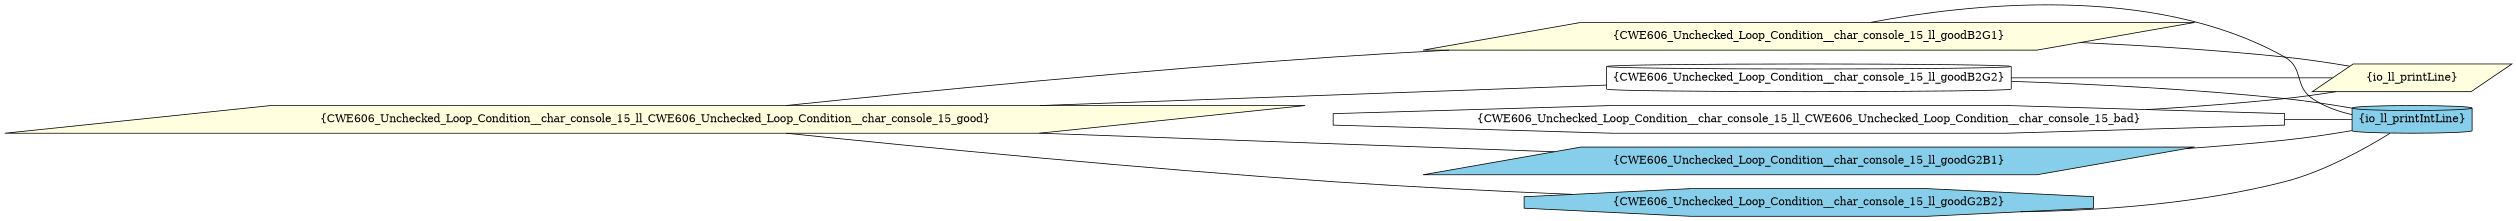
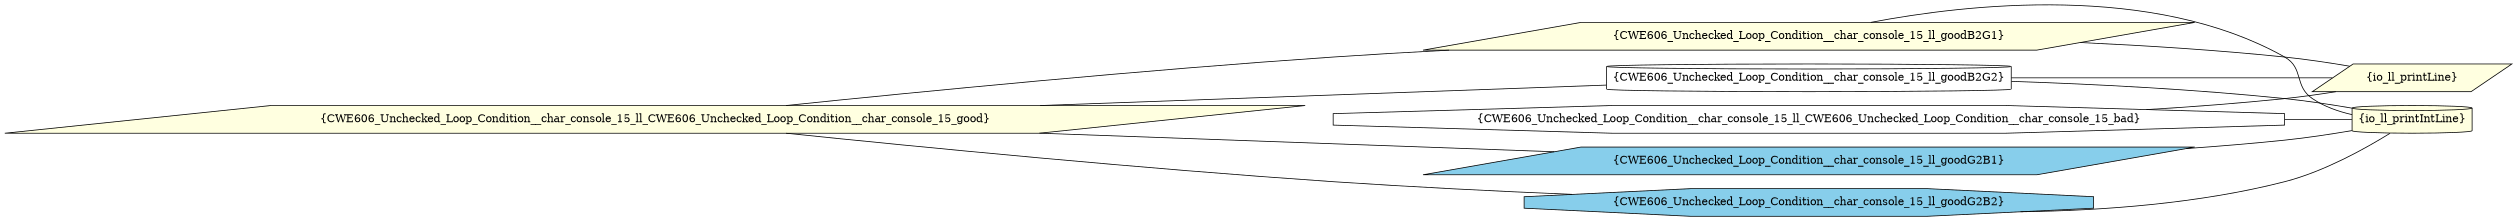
(2412, 119) -> (2412, 119)
